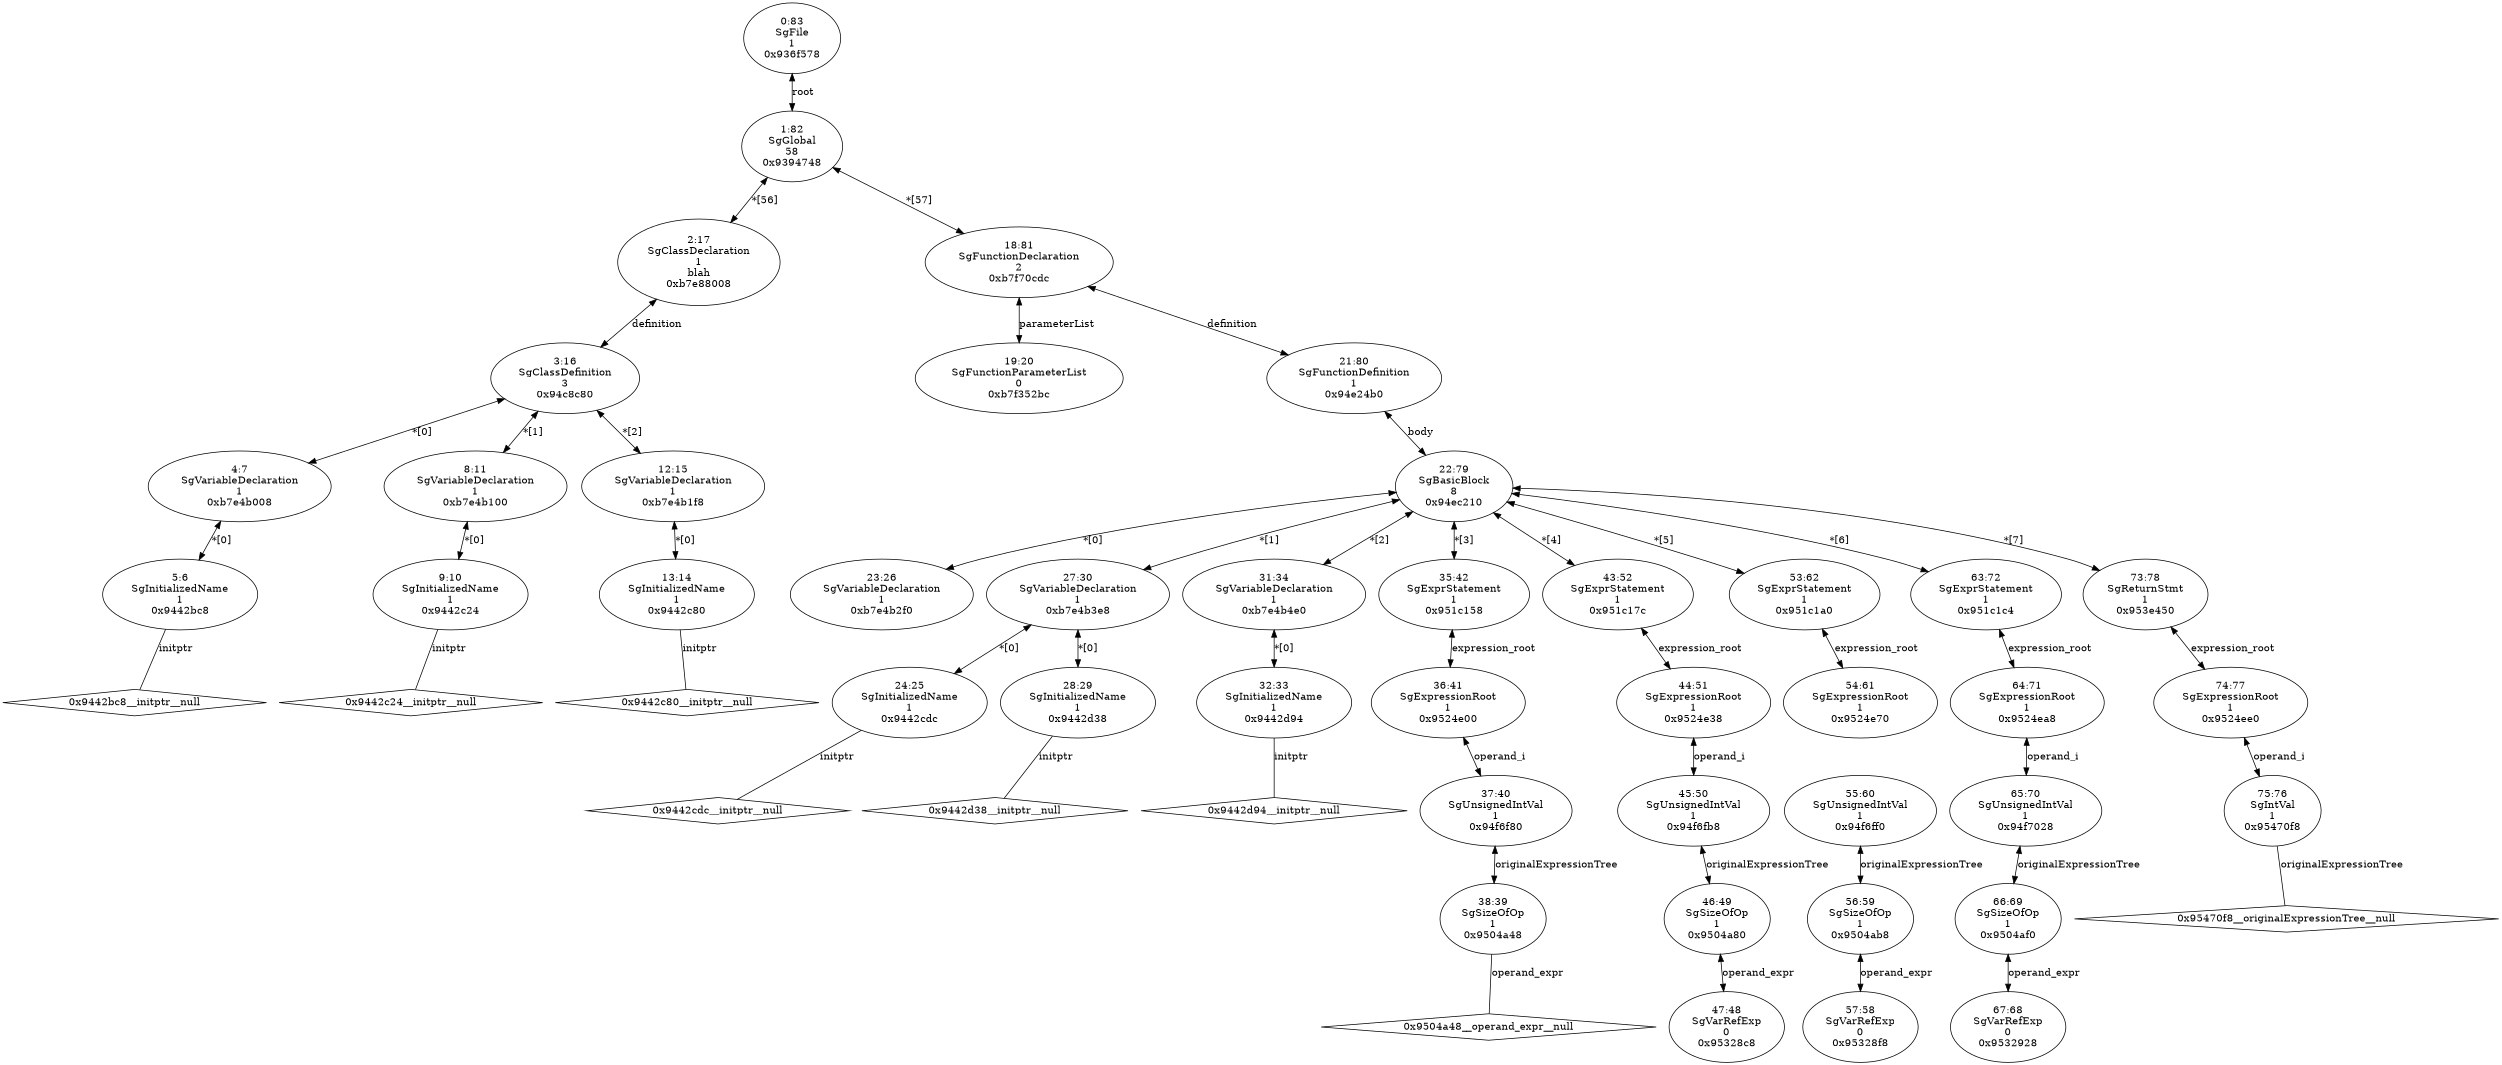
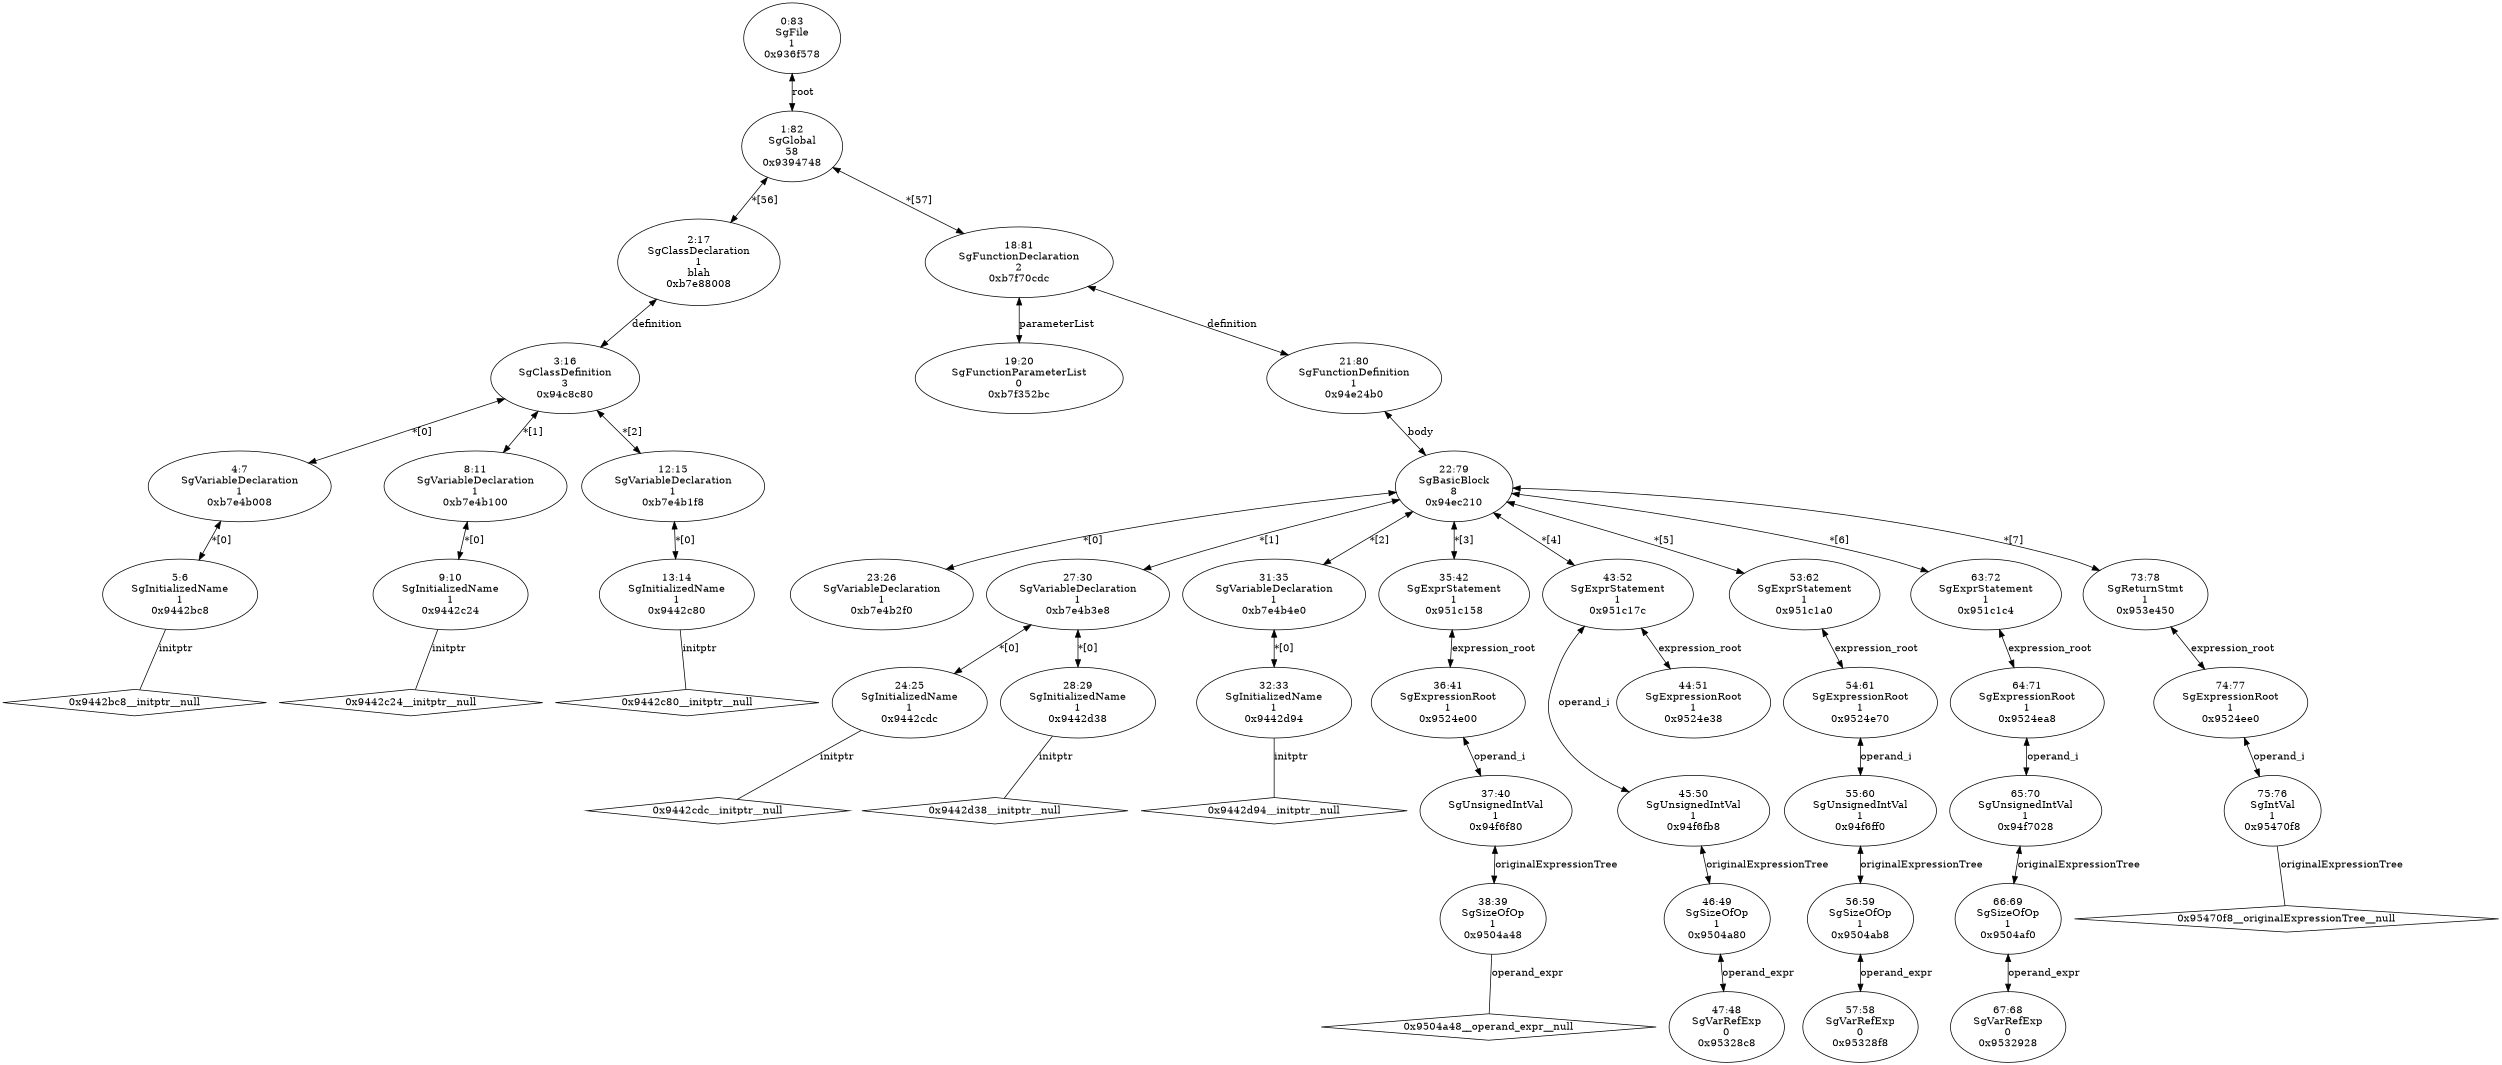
(1274, 595) -> (1274, 595)
(1694, 757) -> (1551, 723)
none -> (1860, 757)
